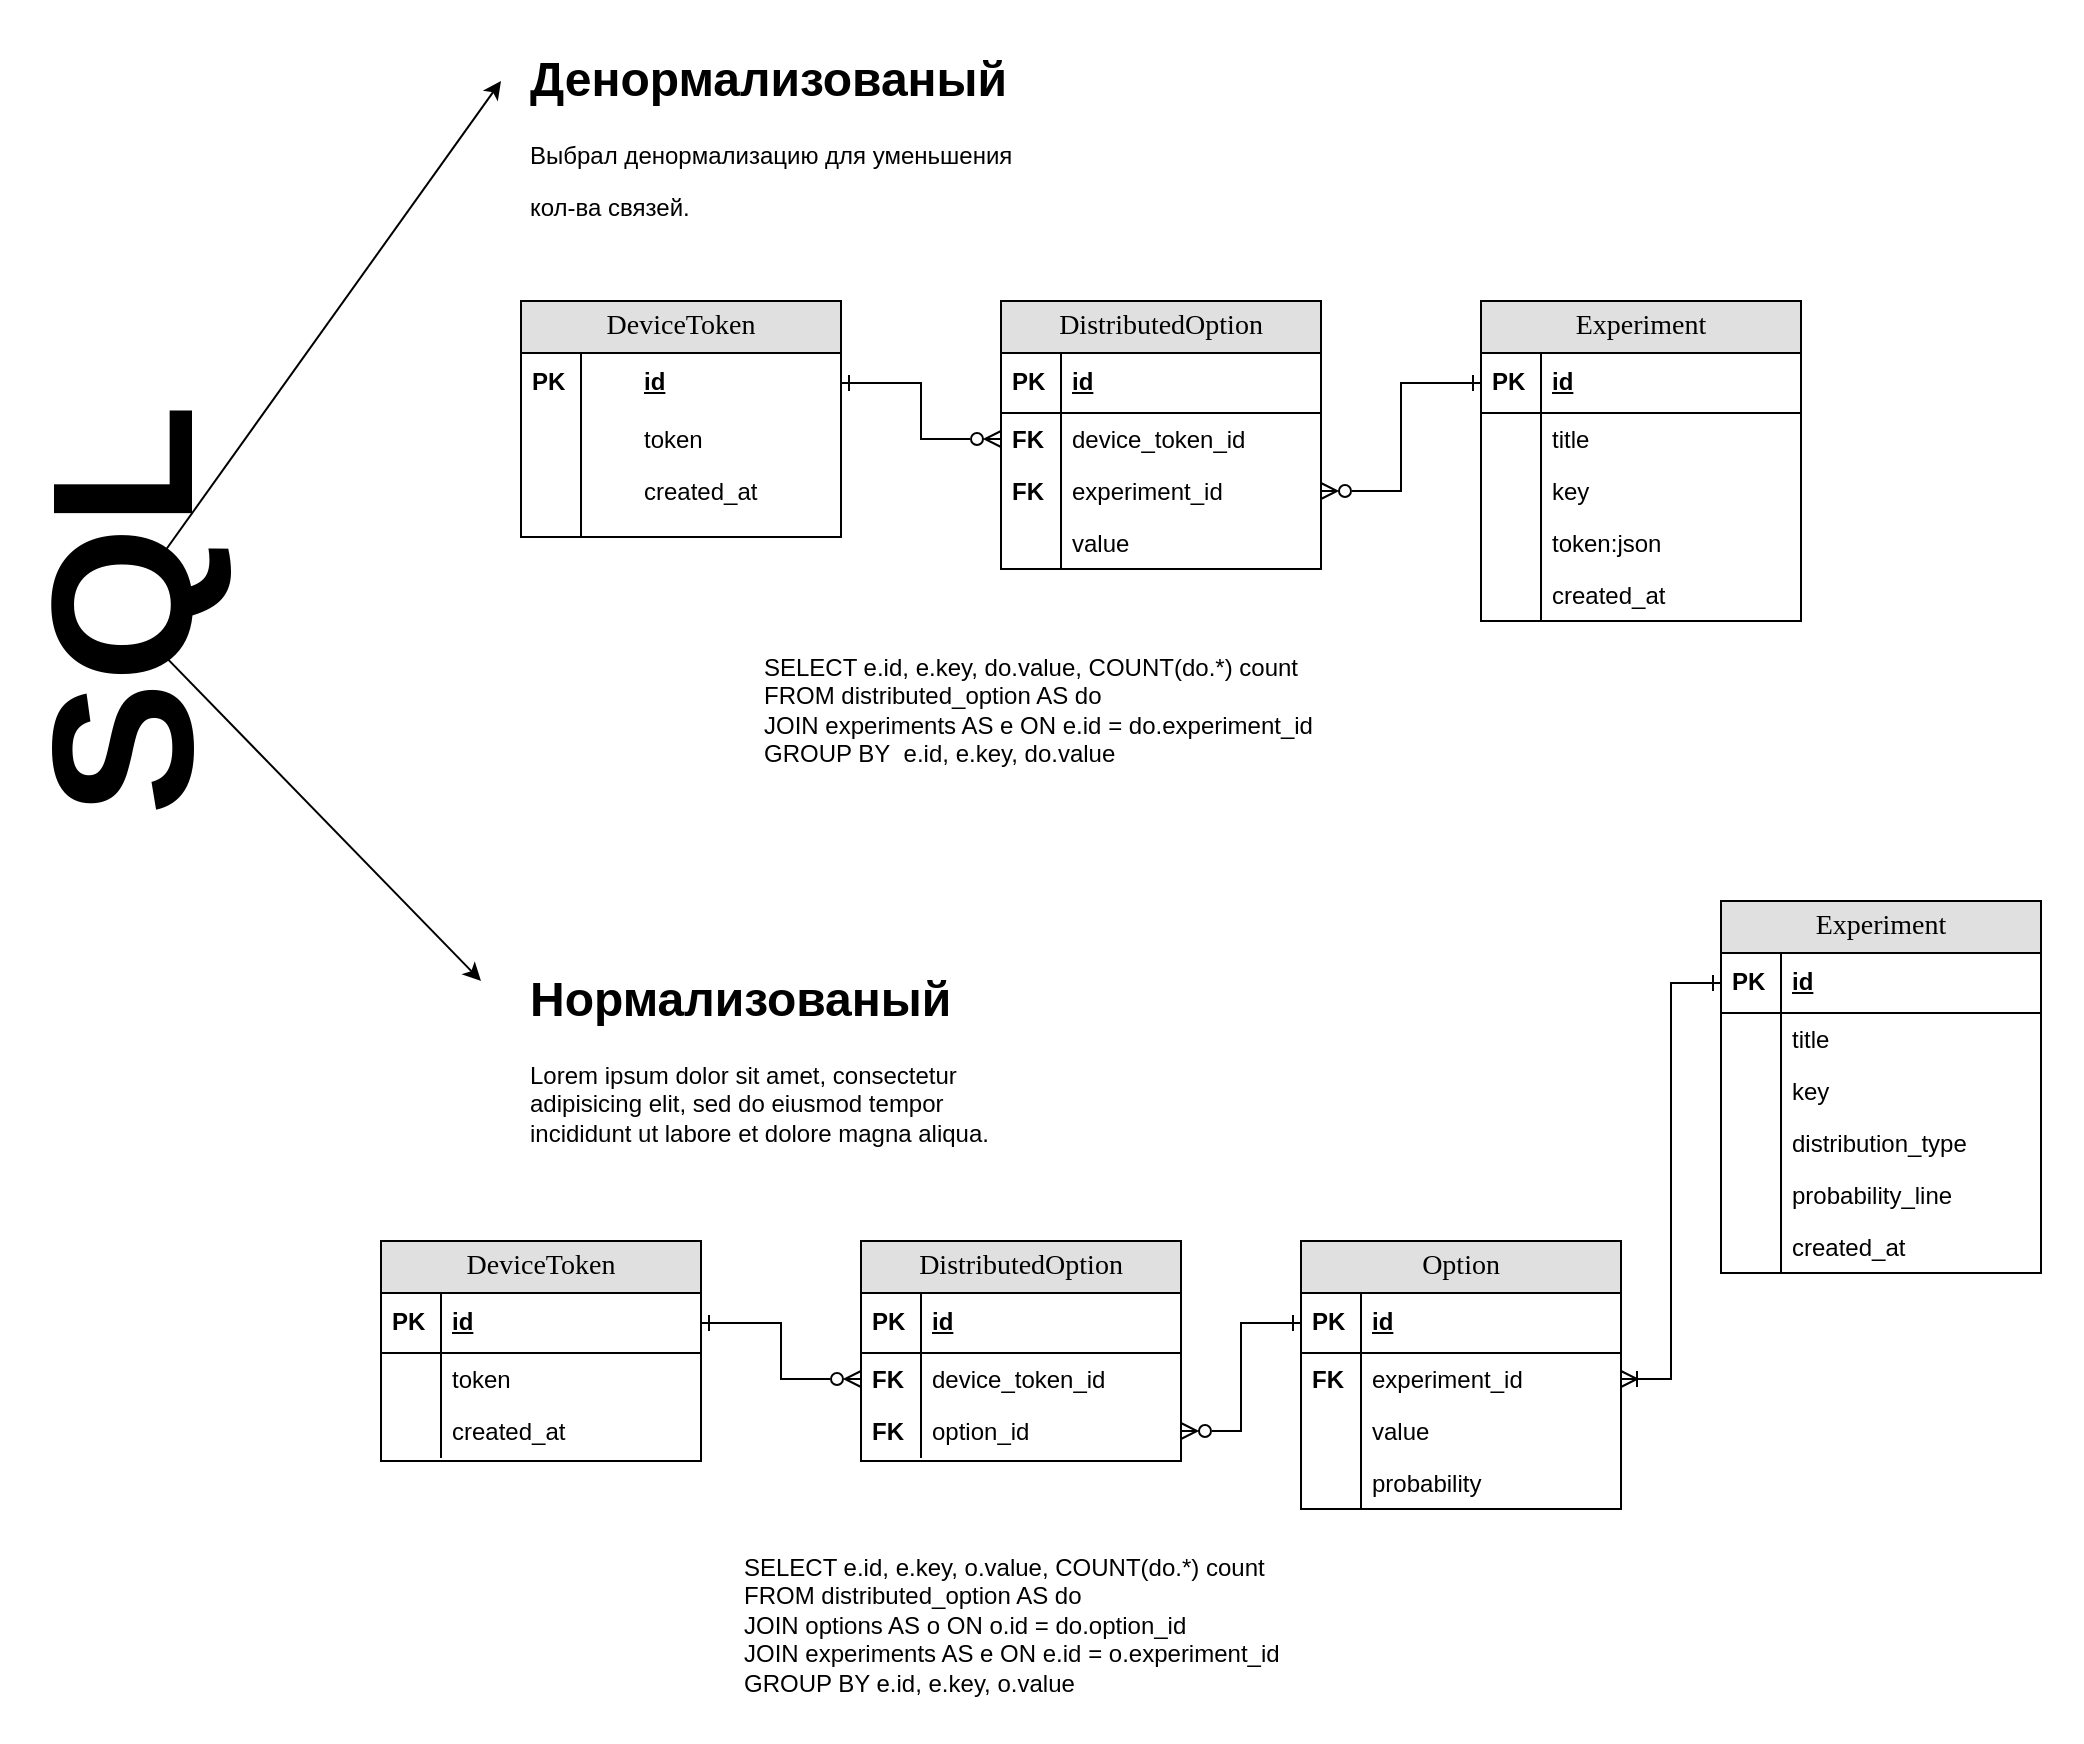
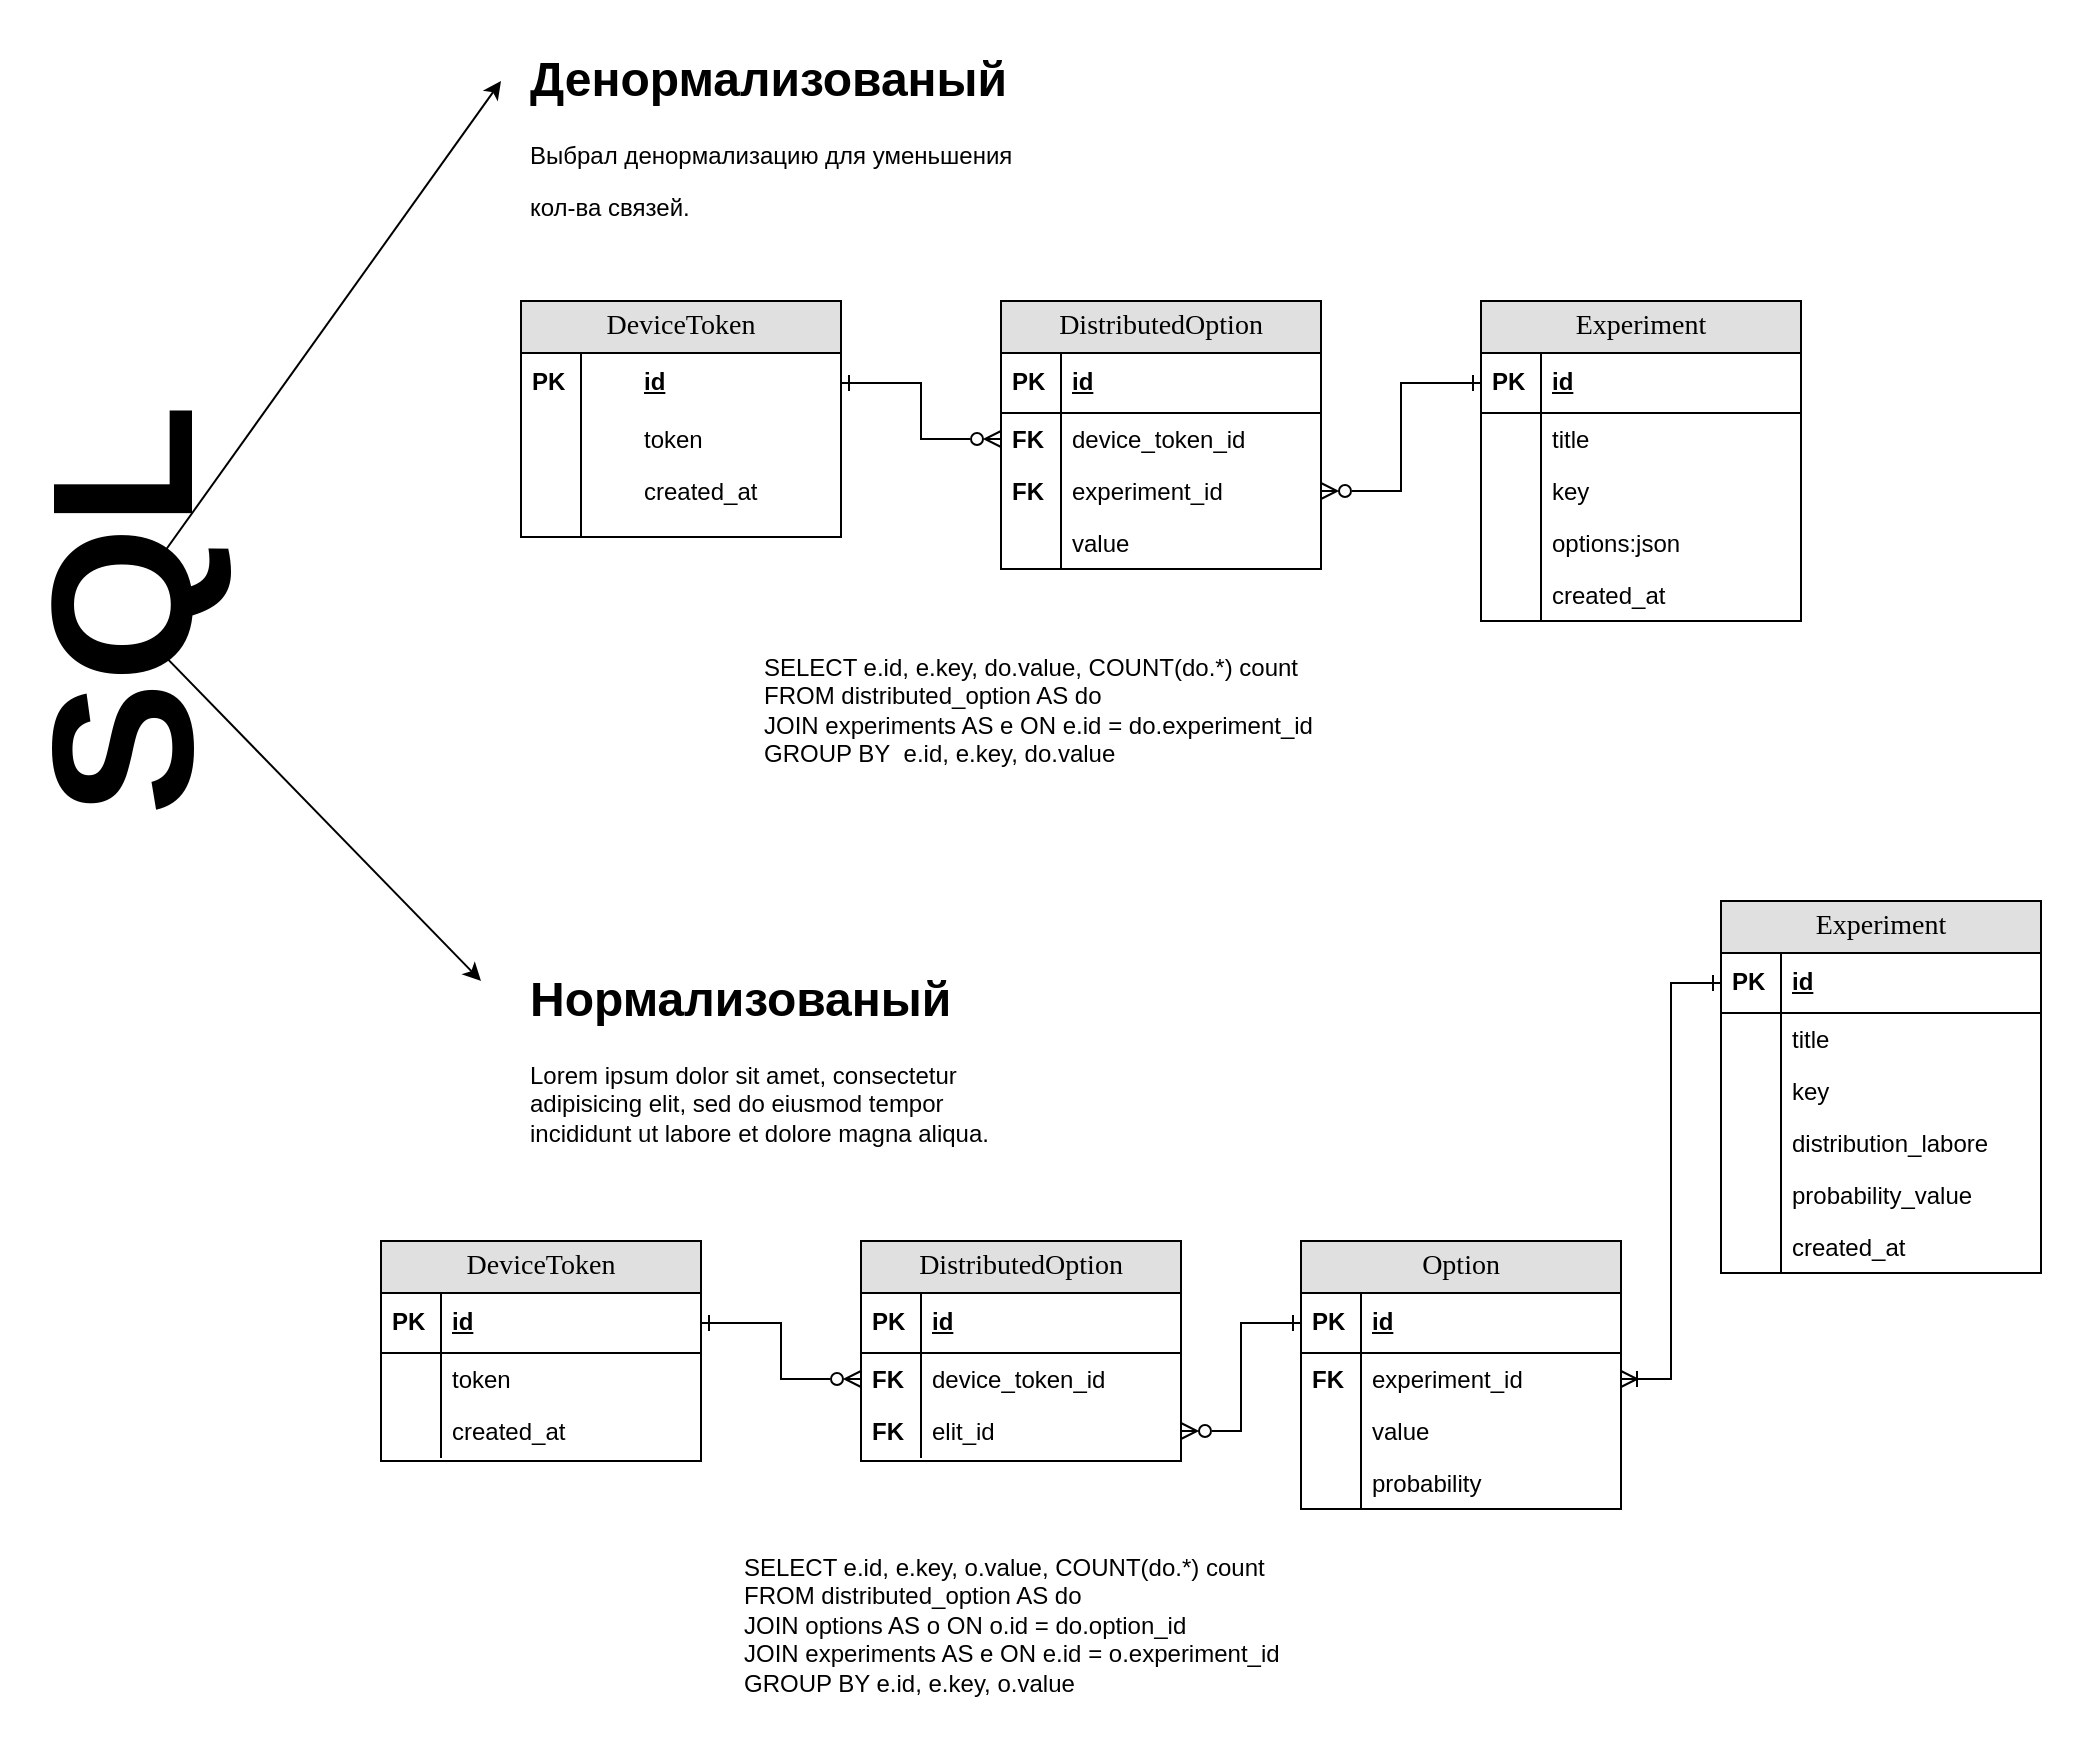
(1617, 545) -> (1627, 545)
(1898, 1145) -> (1908, 1145)
(1885, 1197) -> (1895, 1197)
(987, 1433) -> (971, 1433)
